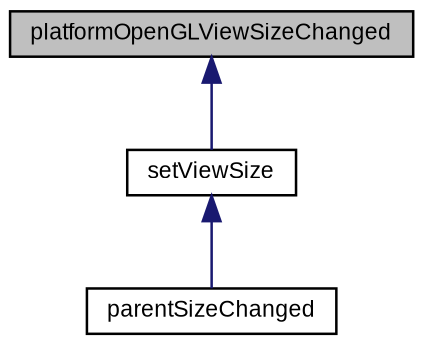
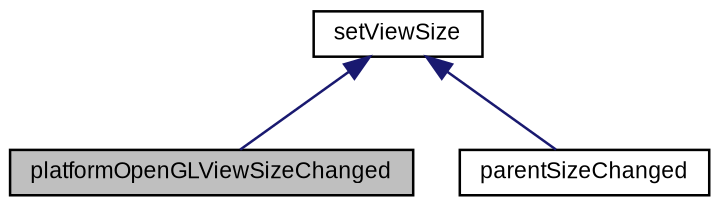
(212, 116) -> (295, 111)
